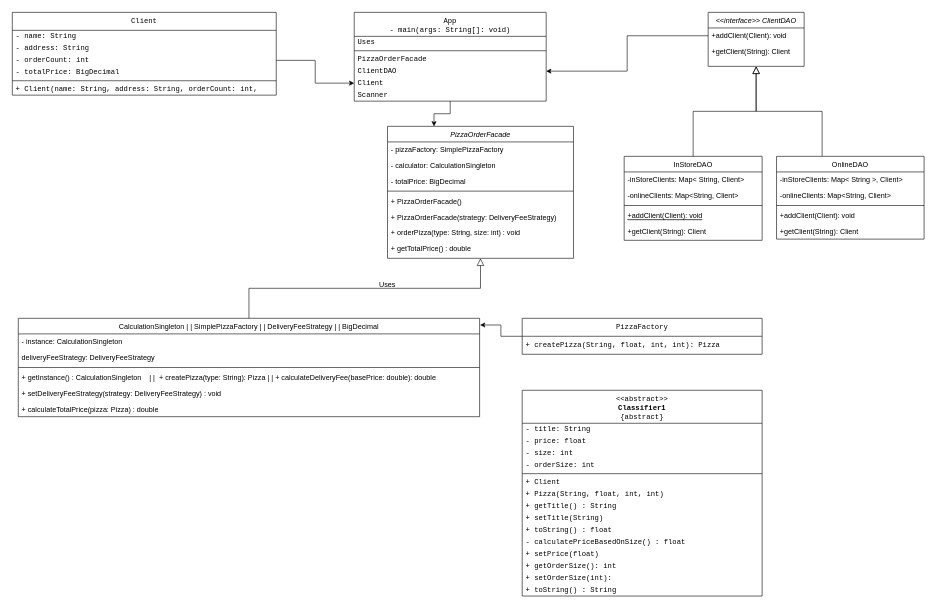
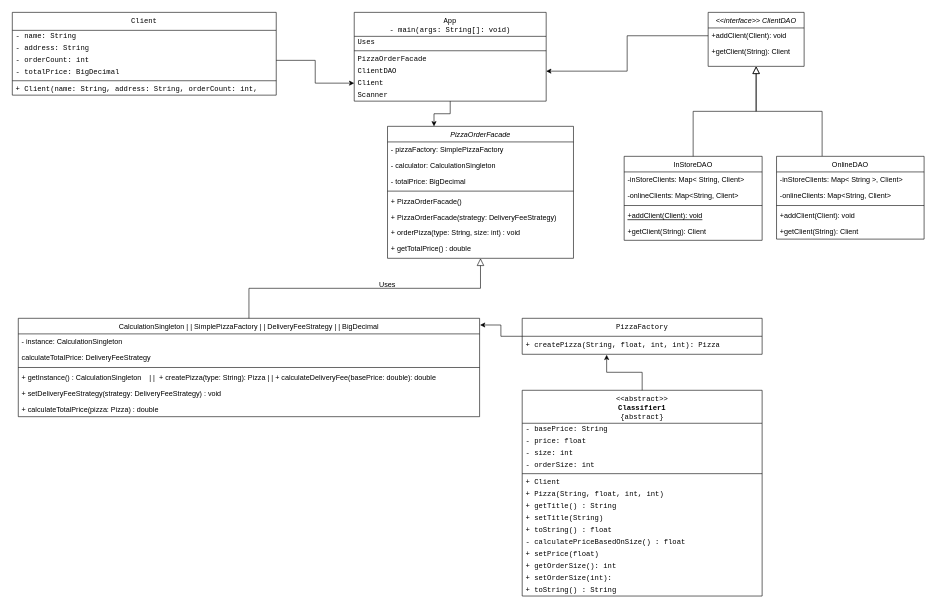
(97, 358) -> (95, 358)
none -> (607, 366)
(551, 429) -> (560, 429)
